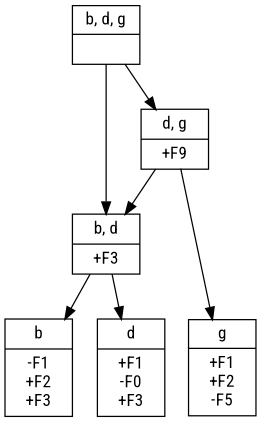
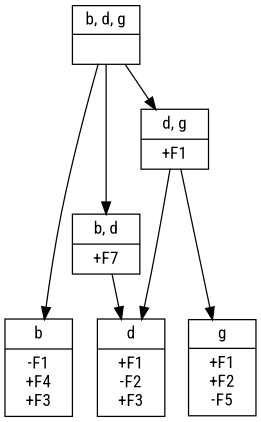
(175, 154) -> (175, 154)
(144, 187) -> (158, 238)
(106, 258) -> (106, 258)
(81, 291) -> (68, 184)
(39, 382) -> (39, 382)
(131, 382) -> (131, 382)
